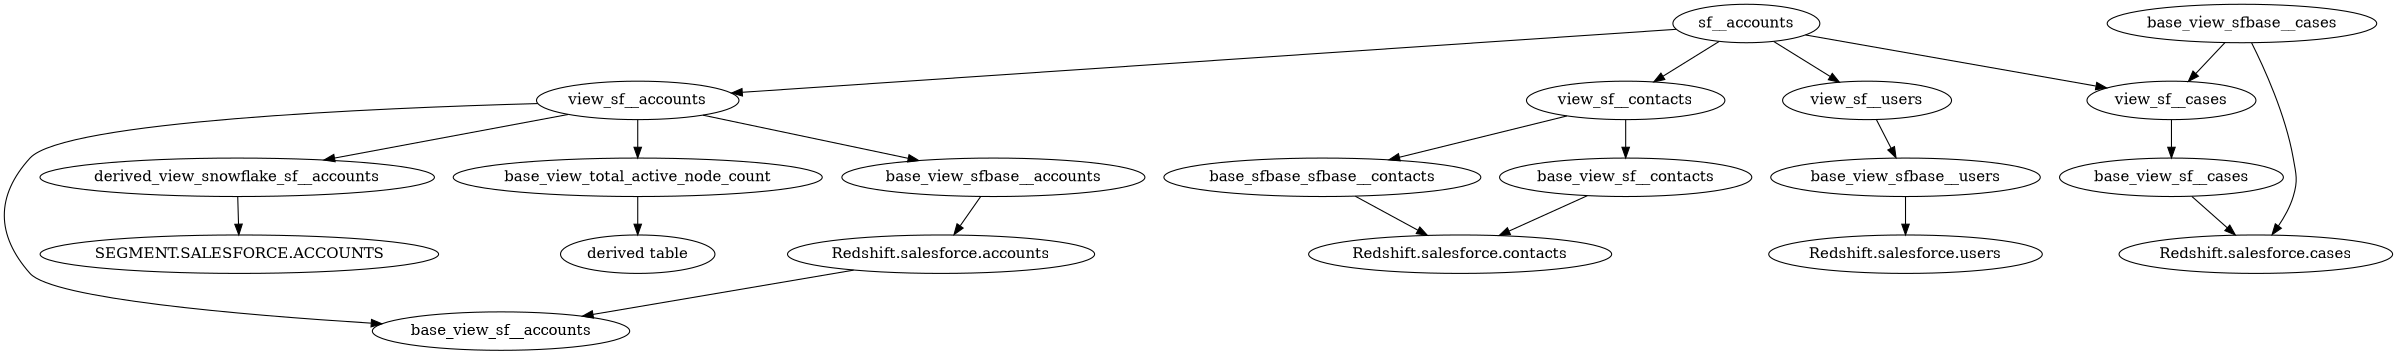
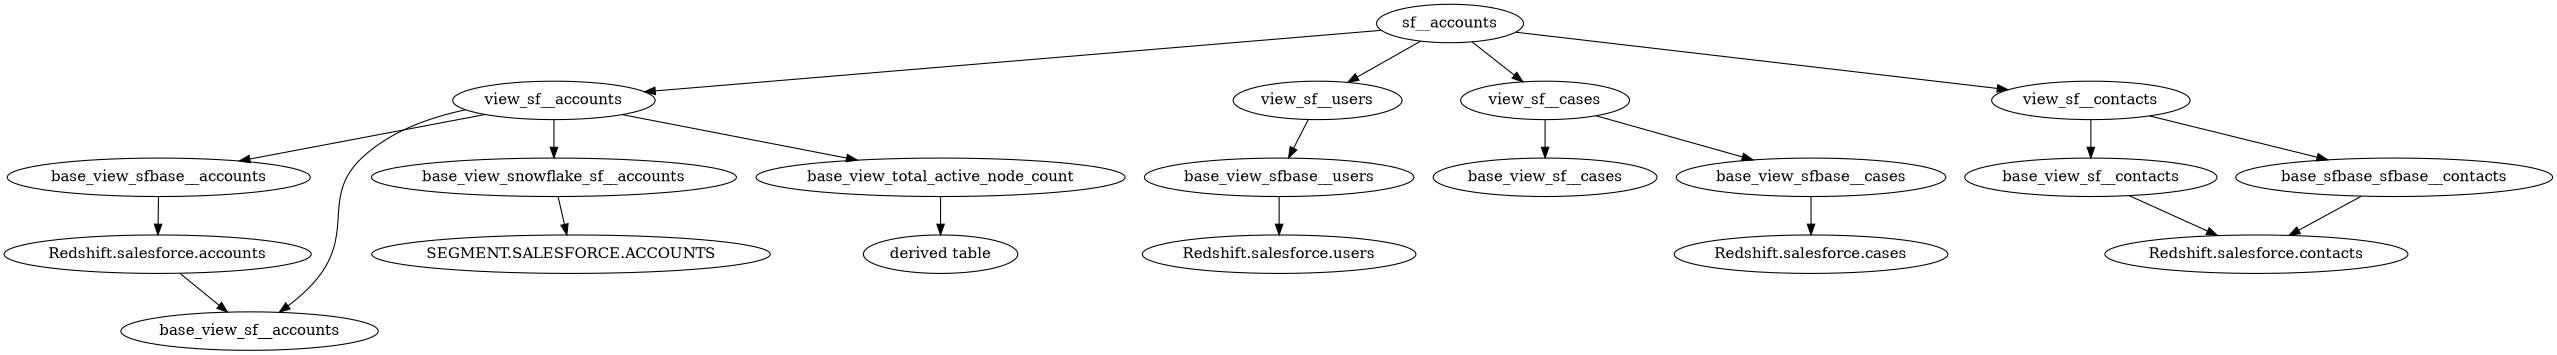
(2210, 58) -> (1669, 136)
(237, 177) -> (554, 177)
(2210, 212) -> none
